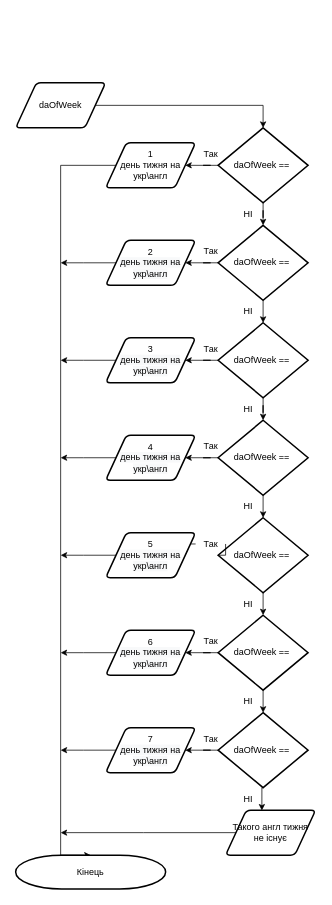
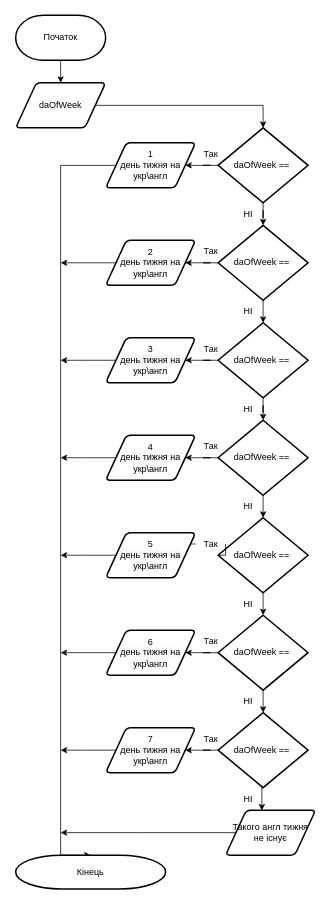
none -> (60, 38)
none -> (60, 69)
